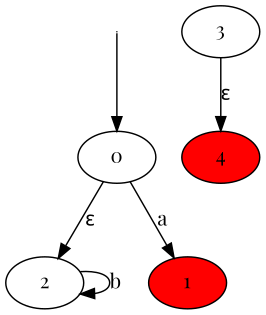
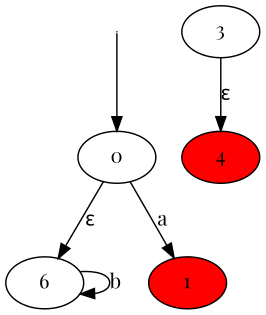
(45, 283) -> (45, 283)
